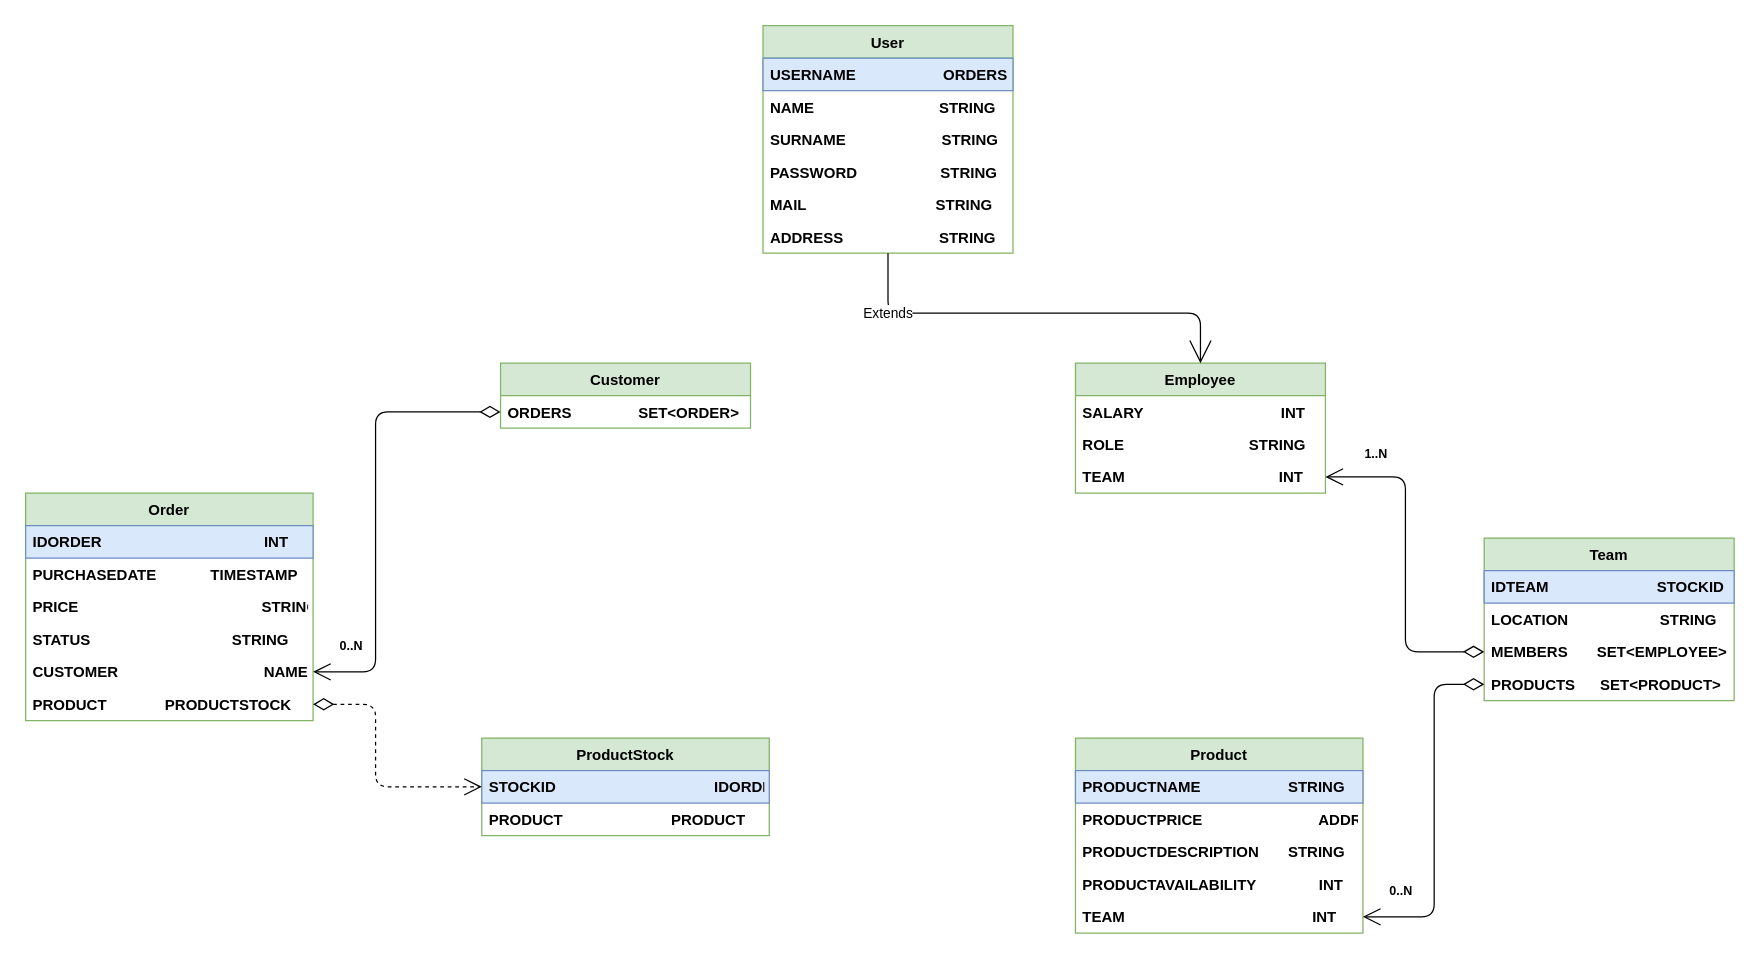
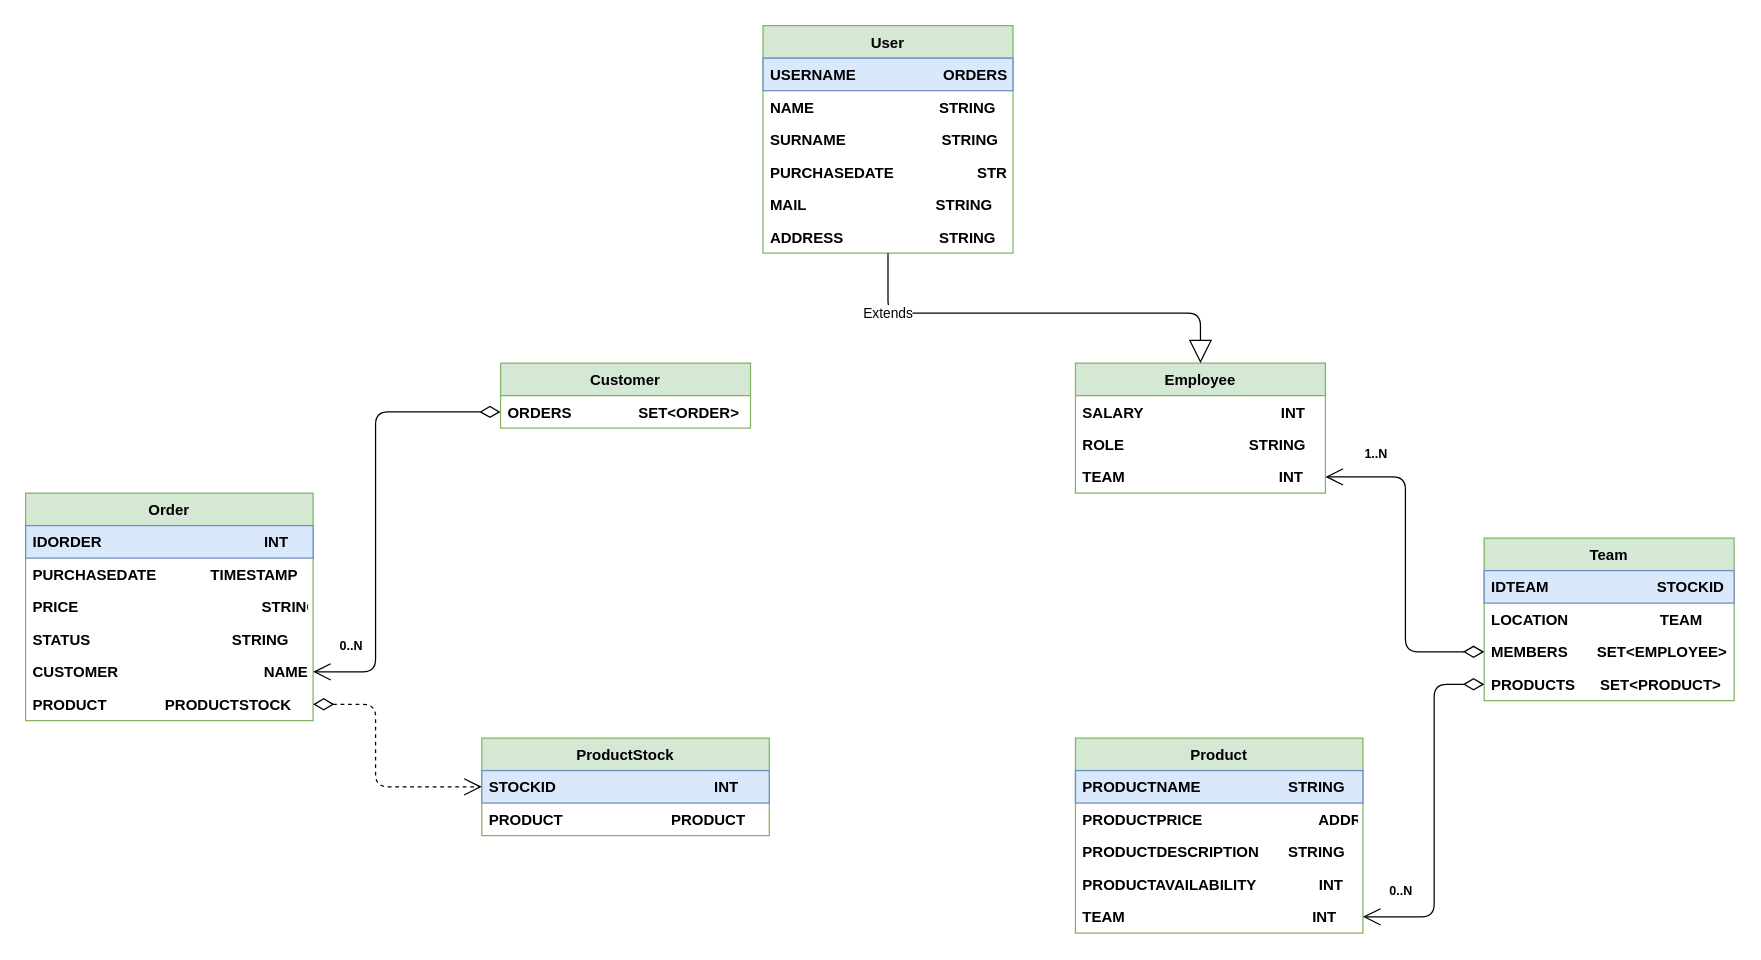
(893, 173) -> (910, 173)
(1201, 349) -> (1201, 339)
(1621, 620) -> (1613, 620)
(670, 788) -> (653, 788)
